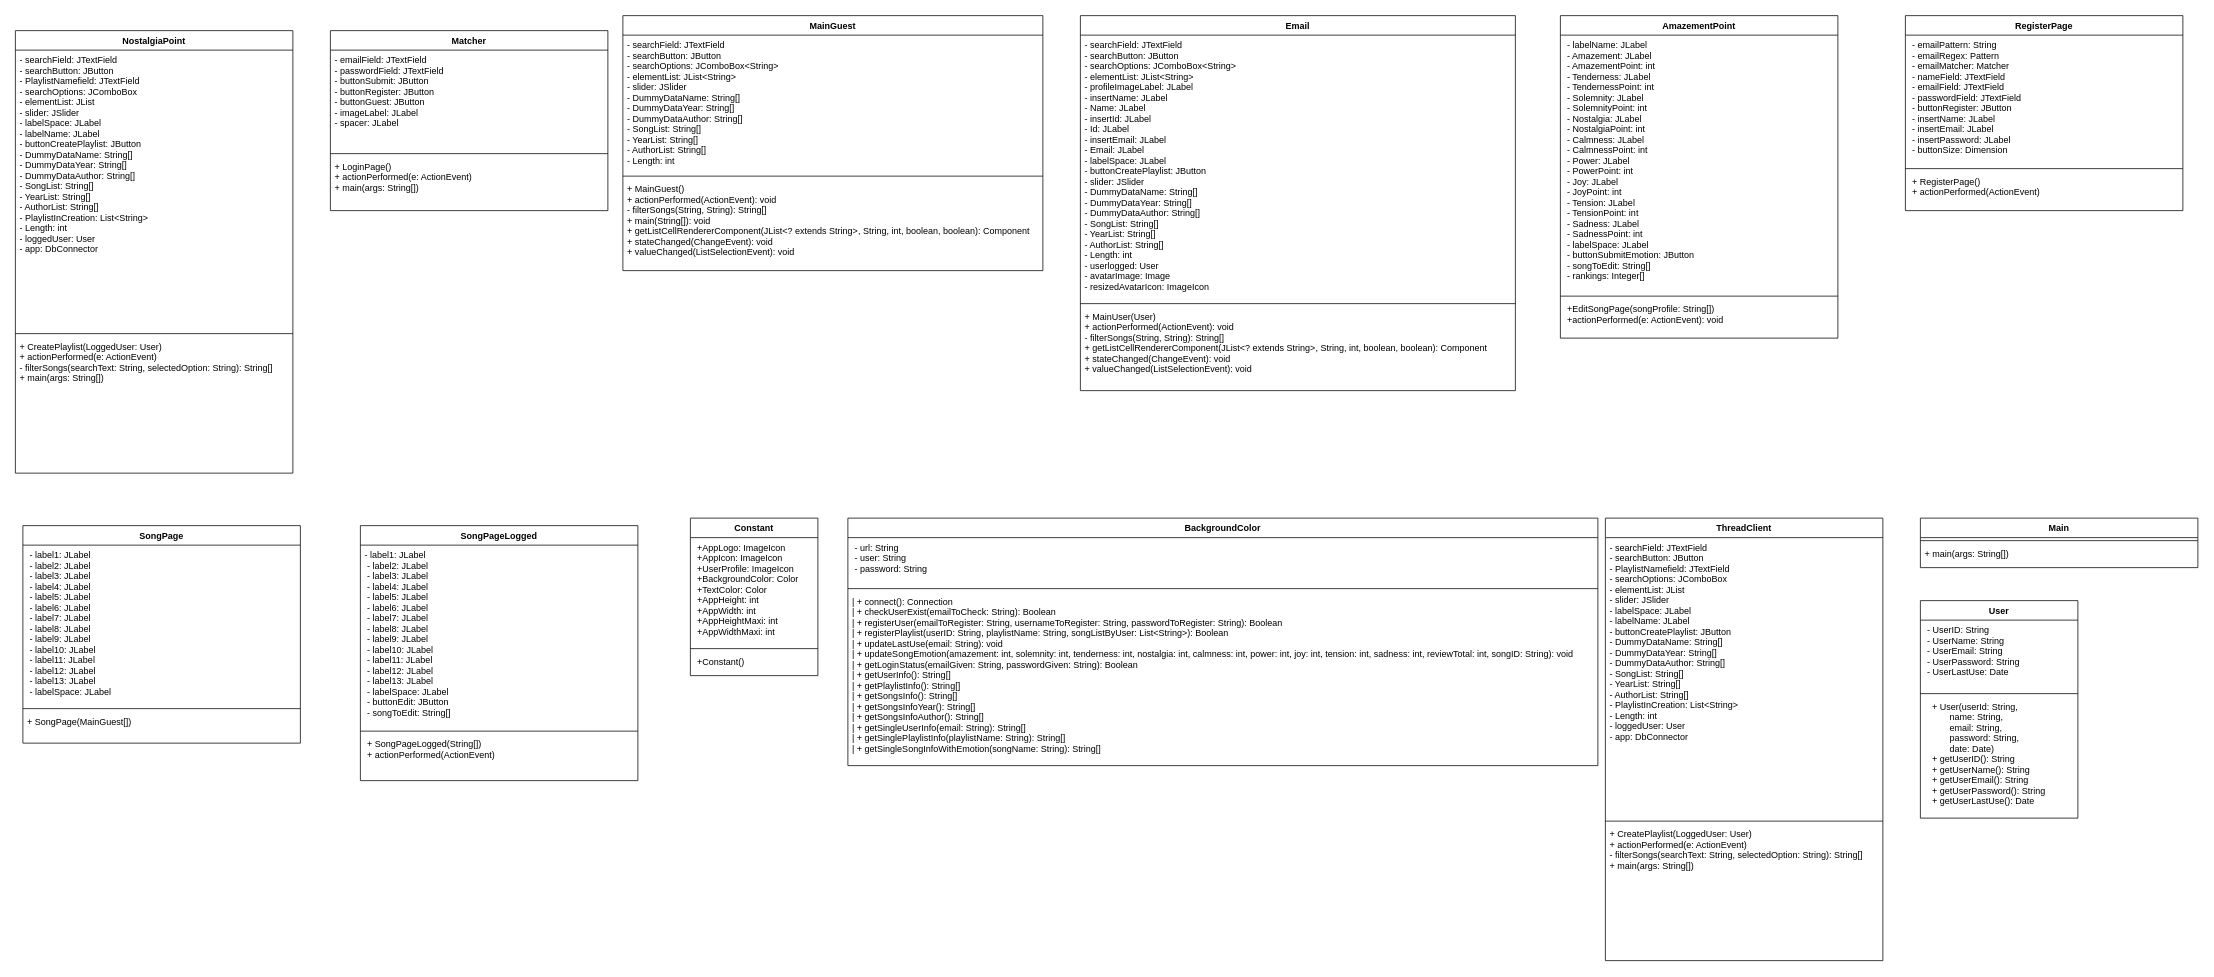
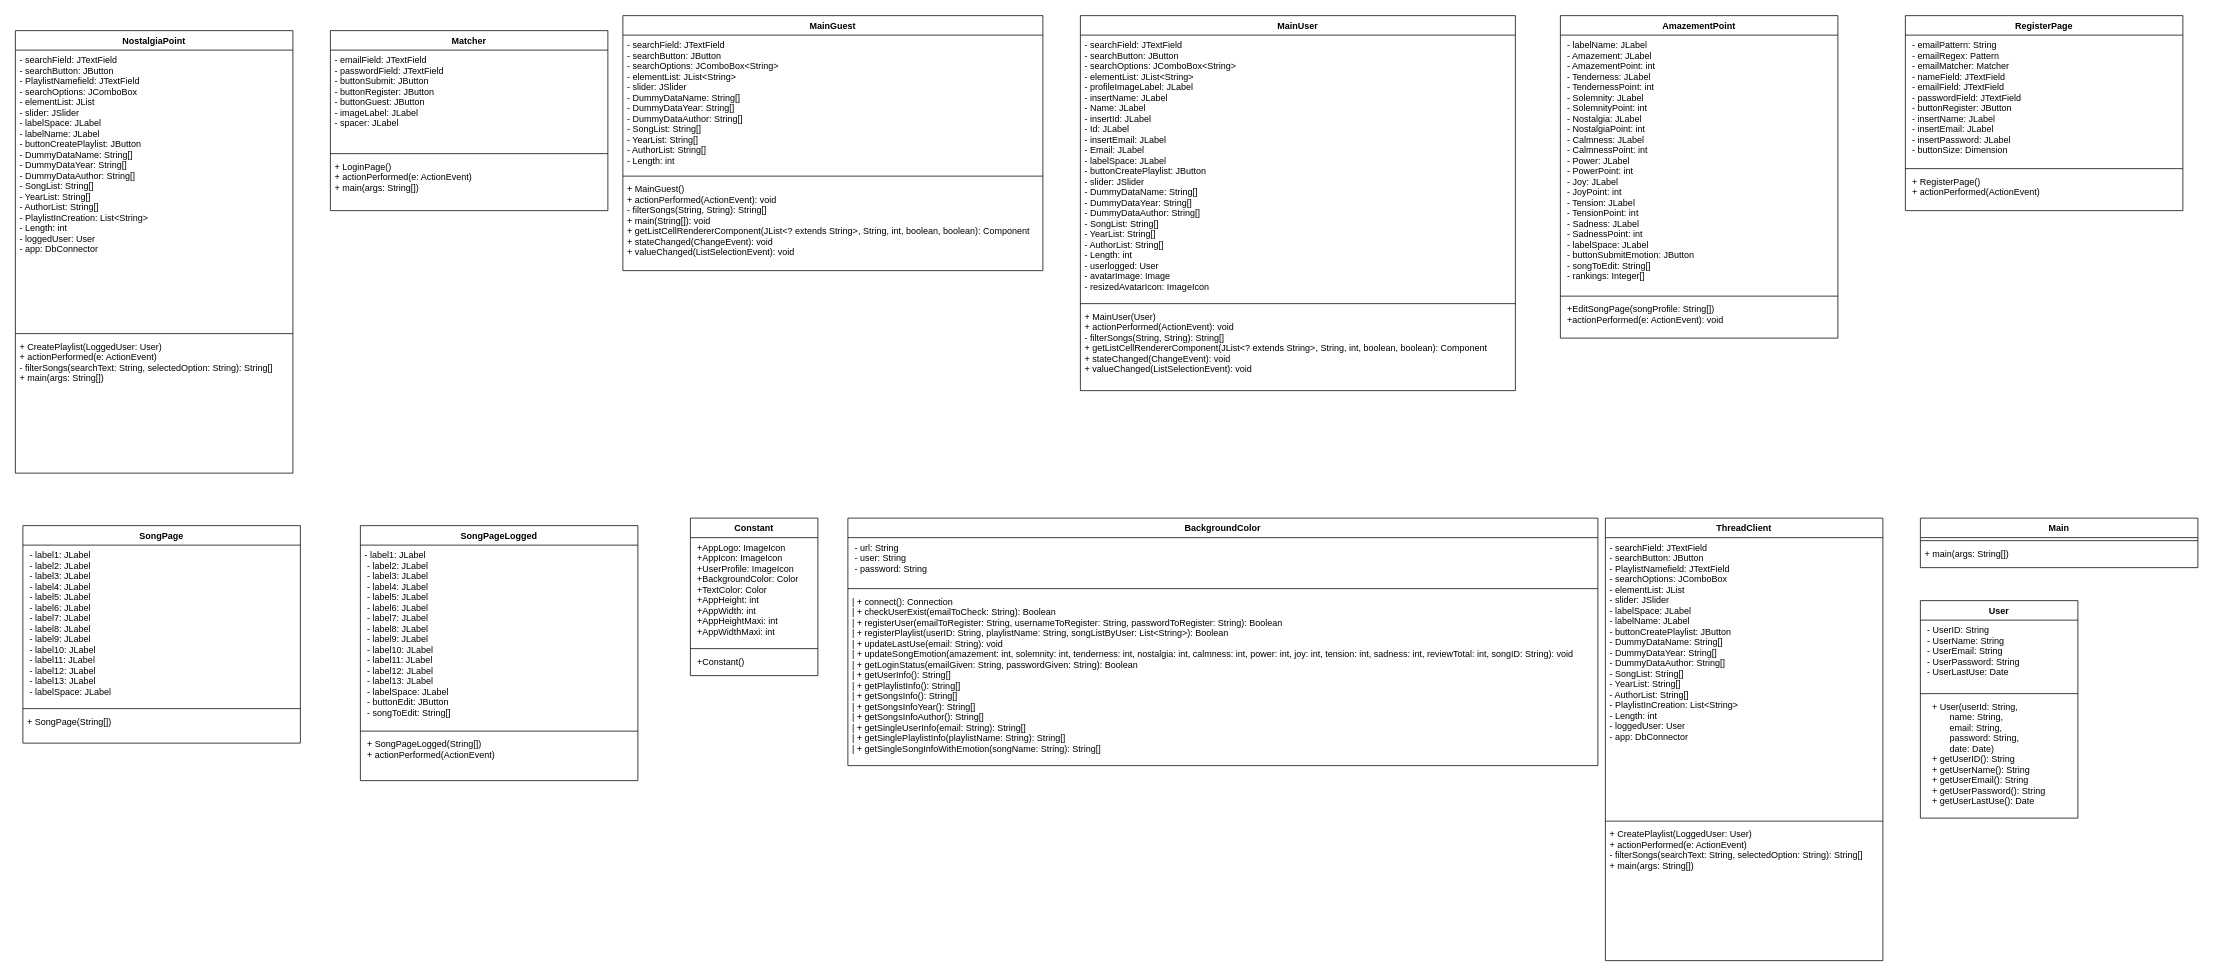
(1298, 26) -> (1298, 26)
(83, 722) -> (75, 722)
